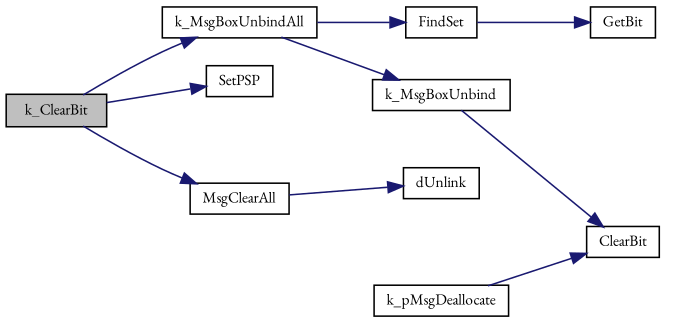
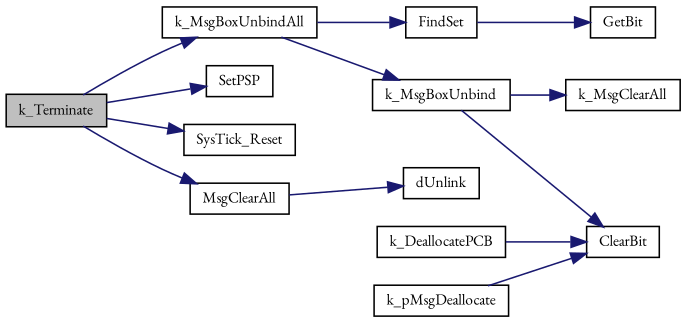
none -> (623, 95)
(56, 111) -> (56, 111)
none -> (240, 140)
none -> (441, 242)
